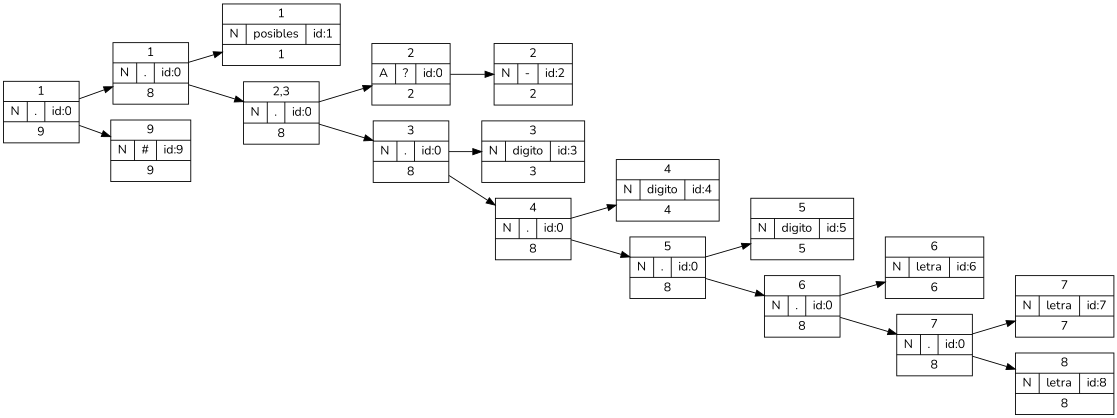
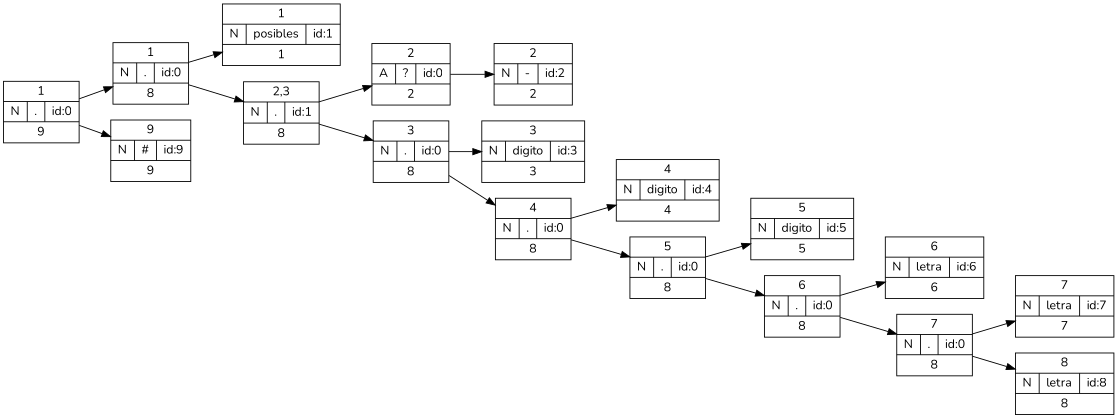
(302, 112) -> (302, 112)
